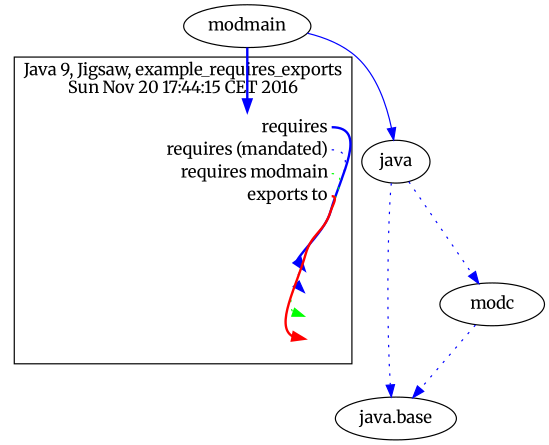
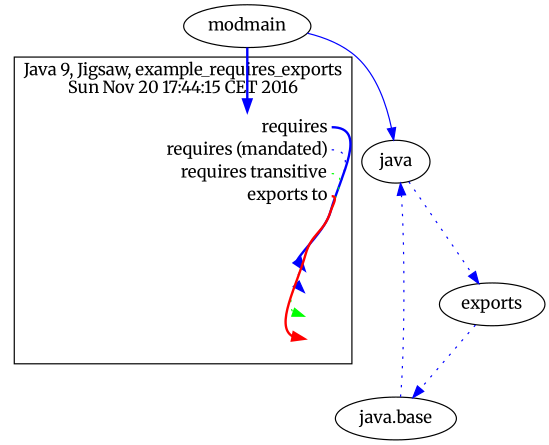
(254, 172) -> (254, 172)
(388, 284) -> (404, 296)
(492, 304) -> (492, 304)
